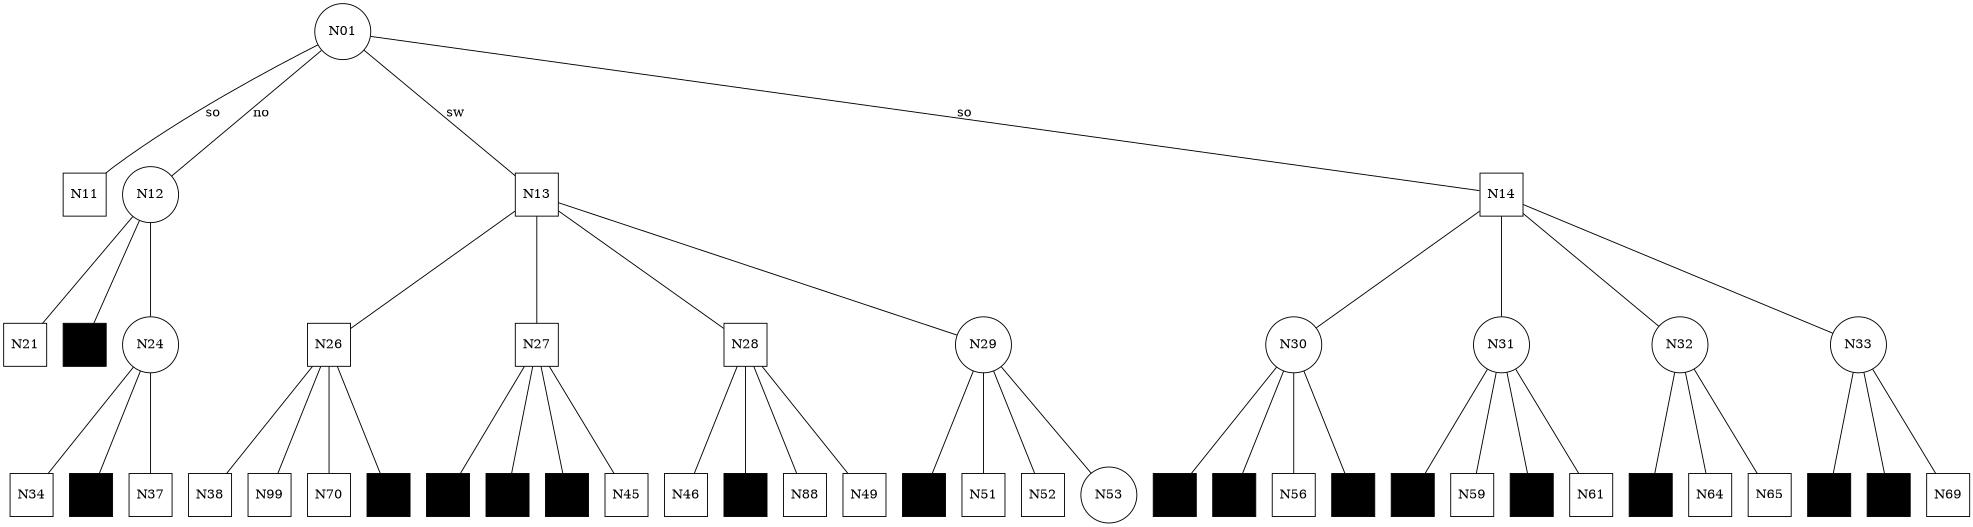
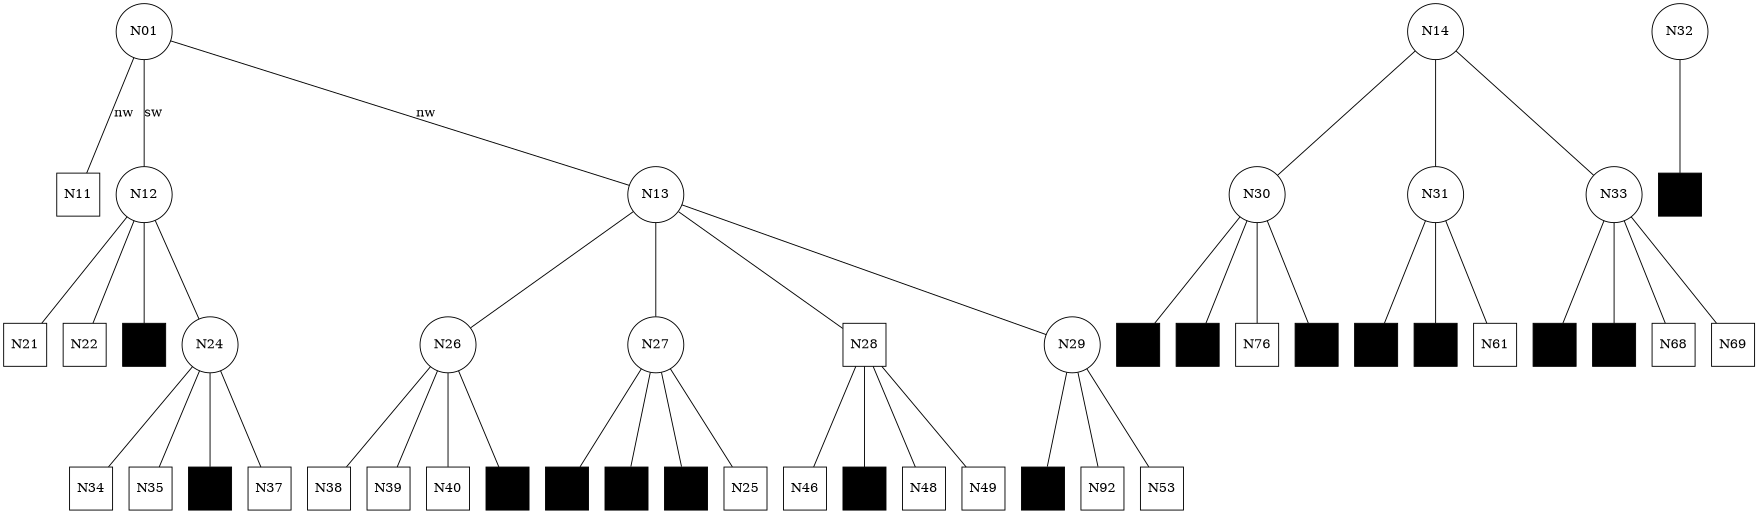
(213, 113) -> (124, 113)
(261, 113) -> (153, 113)
(455, 113) -> (426, 113)
(925, 114) -> none
(537, 195) -> (656, 195)
(1502, 195) -> (1436, 32)
(1591, 270) -> none
none -> (85, 345)
(329, 345) -> (448, 345)
(537, 345) -> (656, 345)
none -> (1674, 345)
none -> (151, 489)
(270, 495) -> (389, 489)
(329, 495) -> (448, 489)
(627, 495) -> (745, 489)
(805, 495) -> (924, 489)
(983, 495) -> none
(1043, 495) -> (1102, 489)
(1109, 495) -> (1162, 489)
(1294, 495) -> (1257, 345)
(1472, 495) -> none
(1710, 495) -> none
(1770, 495) -> none
